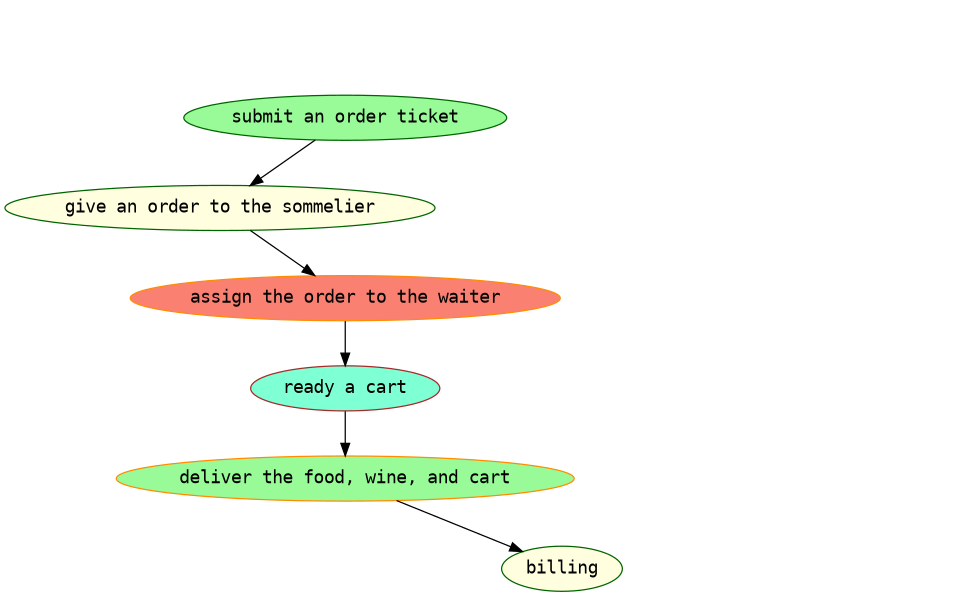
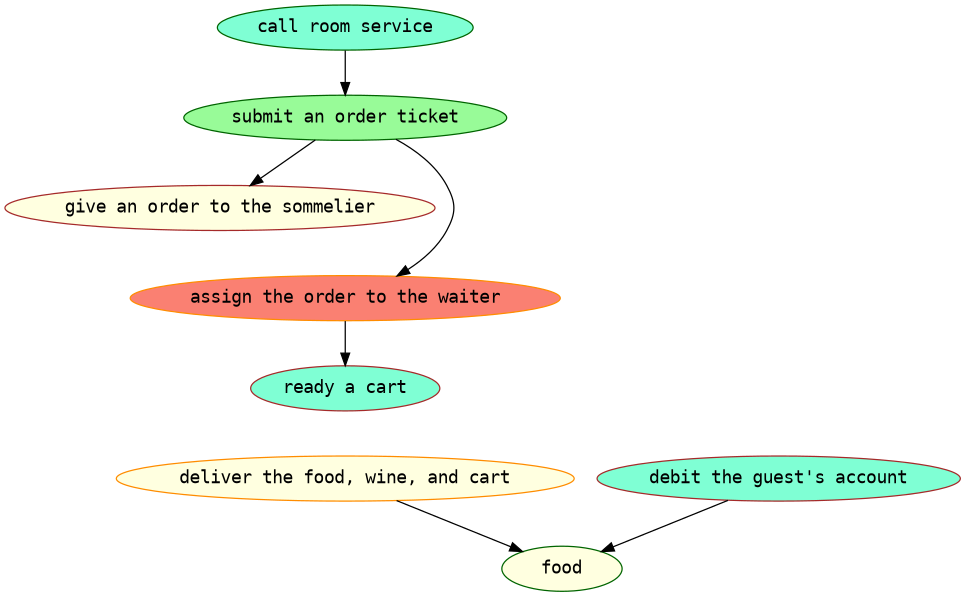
none -> (345, 28)
(220, 208) -> (220, 208)
(277, 249) -> (453, 201)
(345, 427) -> none
(345, 479) -> (345, 479)
none -> (779, 479)
(562, 569) -> (562, 569)
